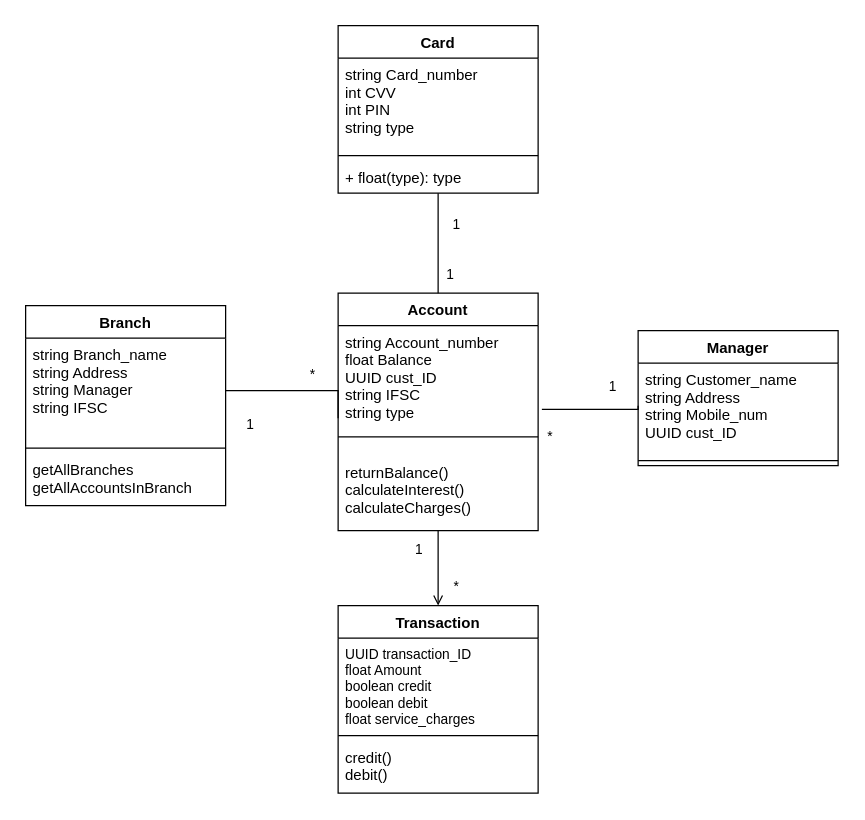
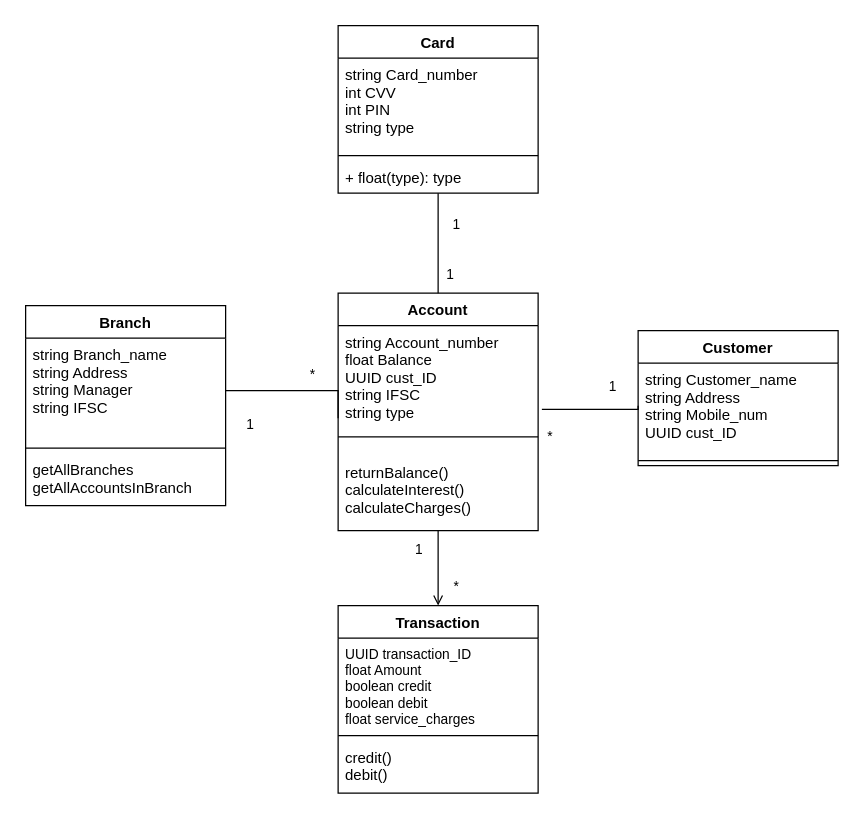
(738, 348) -> (738, 348)
